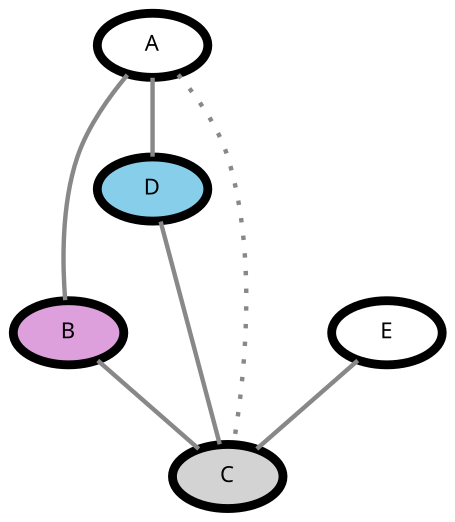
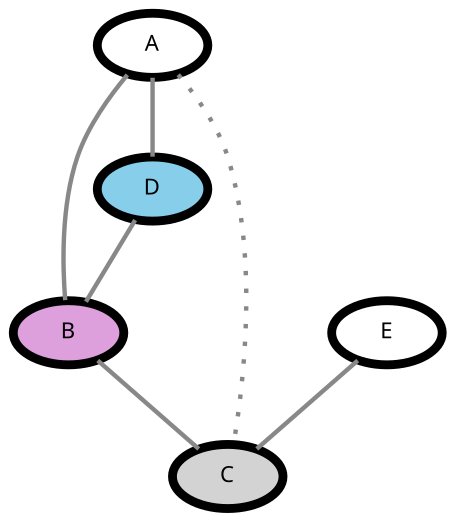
(190, 333) -> (111, 261)
